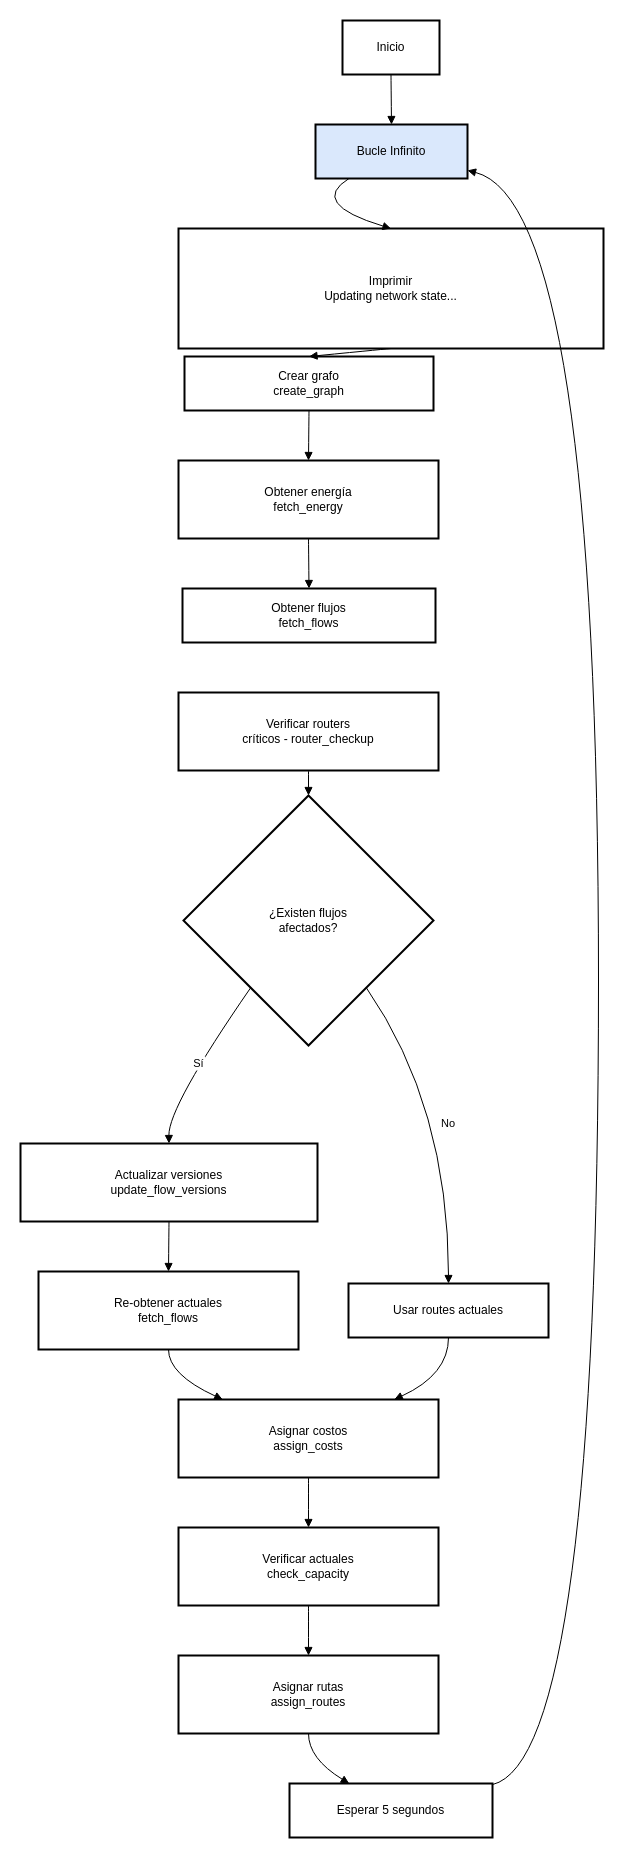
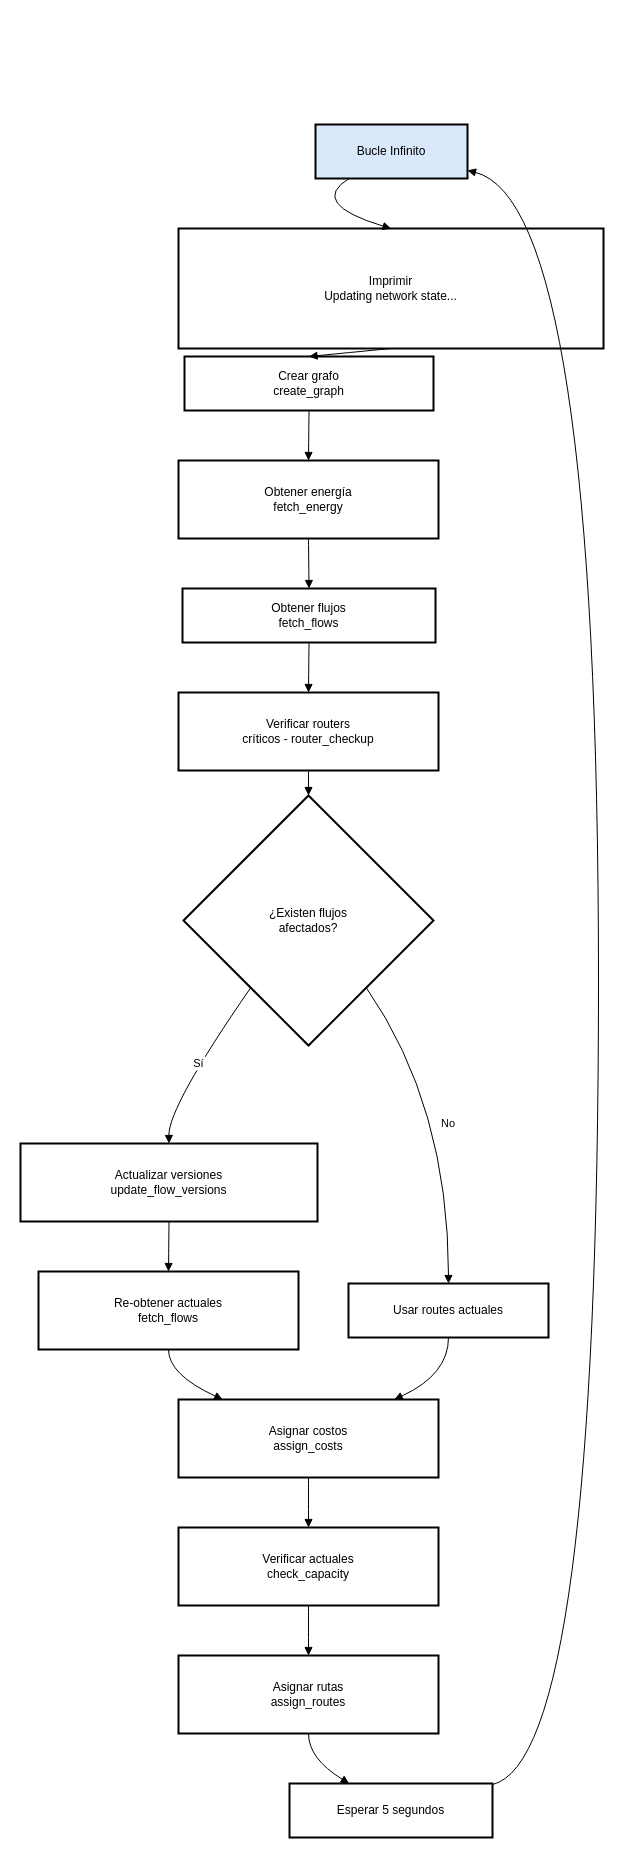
(391, 48) -> none
(391, 96) -> none
none -> (309, 664)
